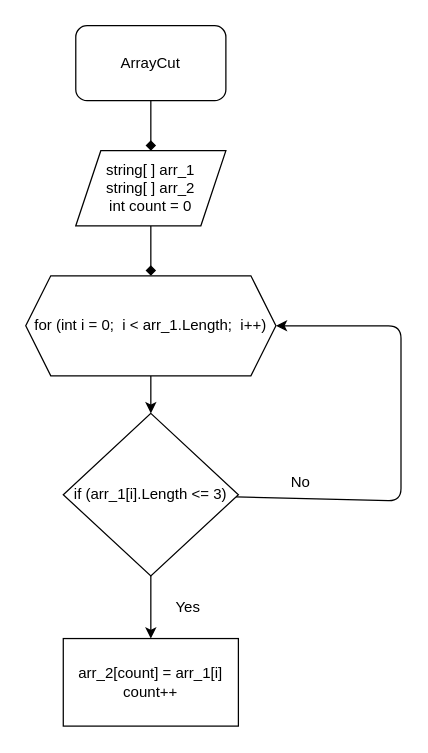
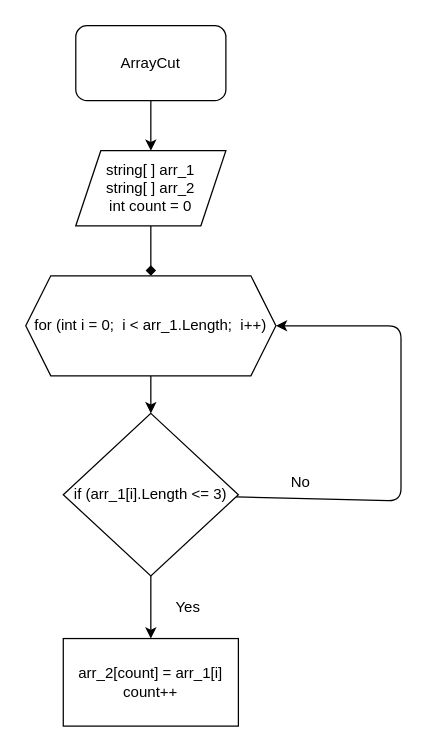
(151, 140) -> (151, 141)
